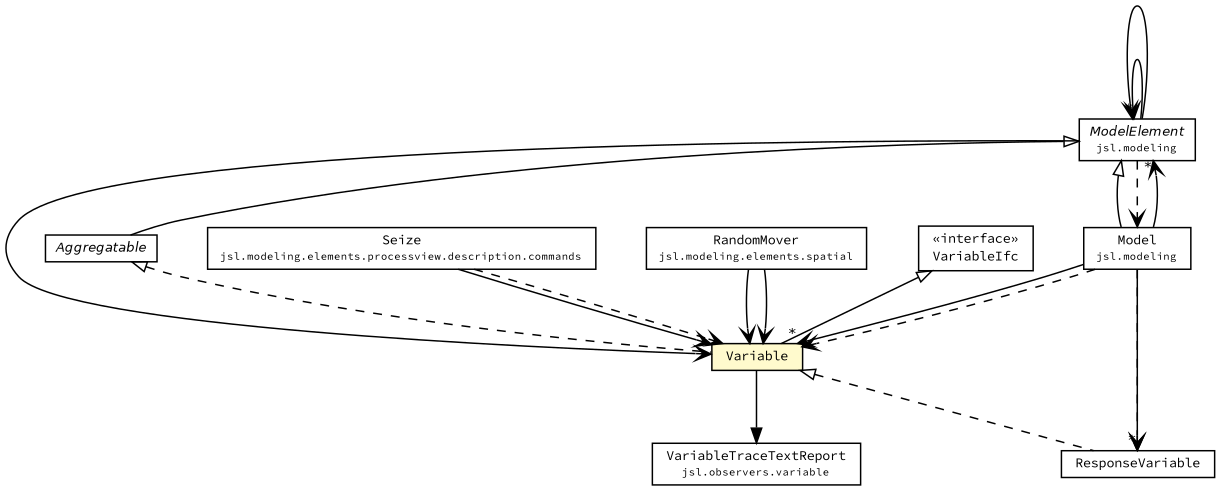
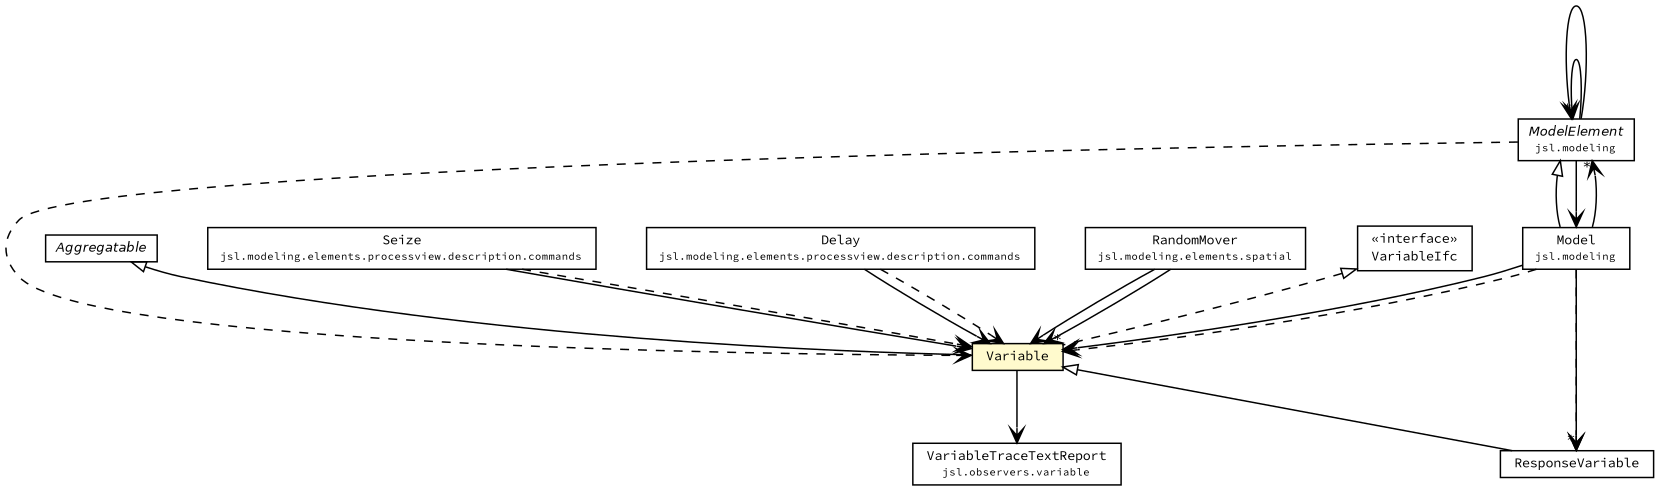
(594, 164) -> none
(172, 177) -> (263, 183)
(1137, 186) -> (1576, 186)
none -> (840, 248)
(850, 311) -> (1203, 311)
(427, 321) -> (556, 331)
(756, 399) -> (1017, 399)
(954, 413) -> (1295, 410)
